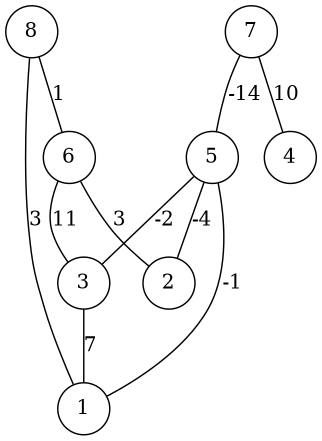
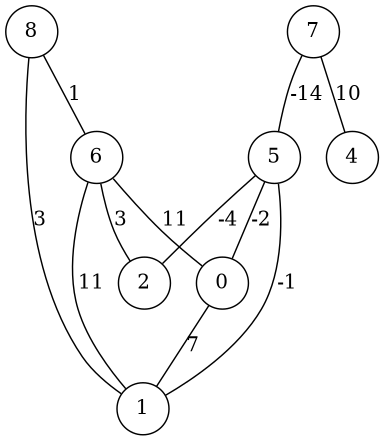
(84, 283) -> (222, 283)
none -> (74, 292)
